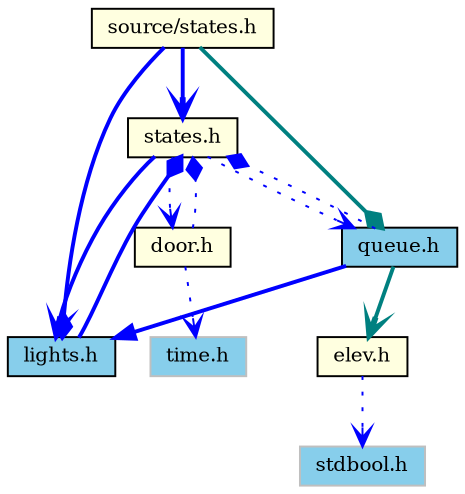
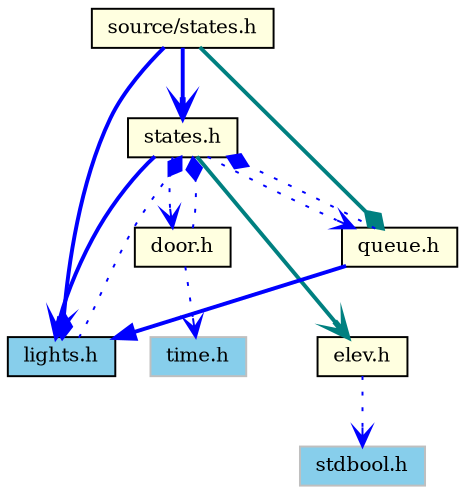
(400, 247) -> (400, 247)
(119, 255) -> (119, 255)
(384, 293) -> (266, 240)
